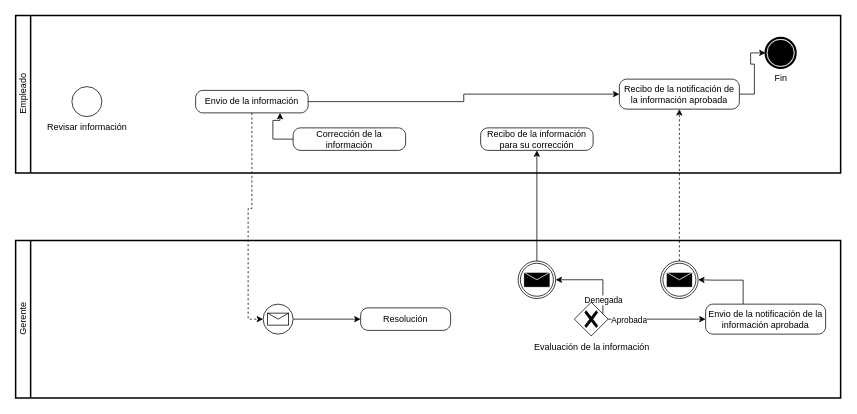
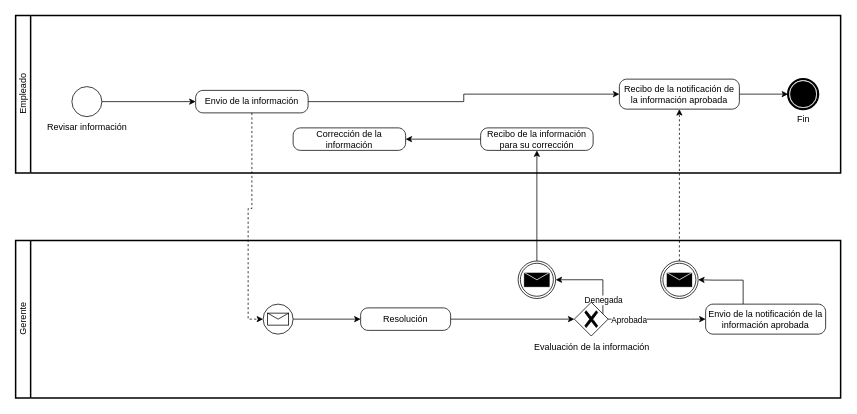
(780, 53) -> (803, 94)
none -> (146, 102)
(276, 120) -> none
none -> (412, 139)
none -> (567, 319)
